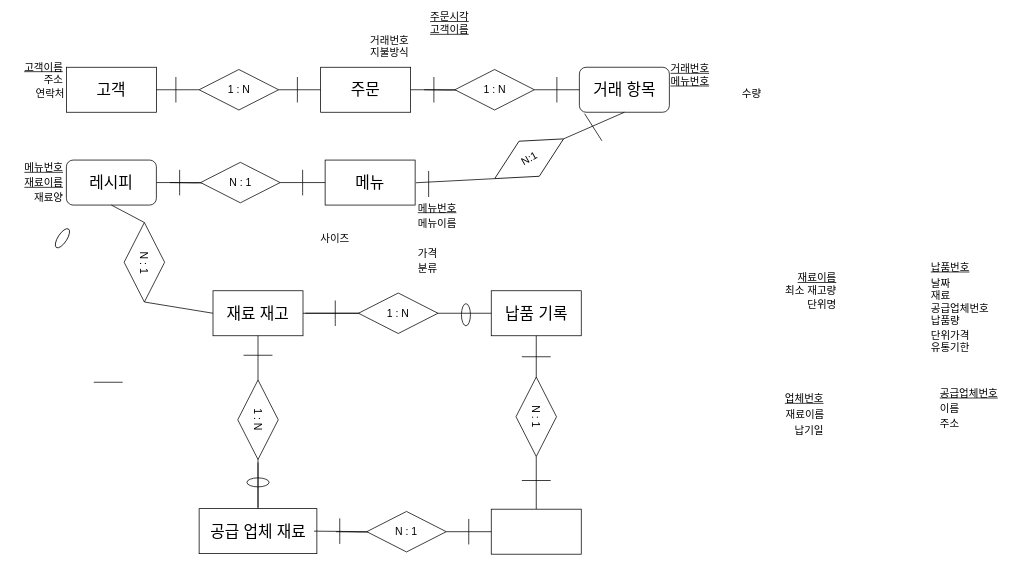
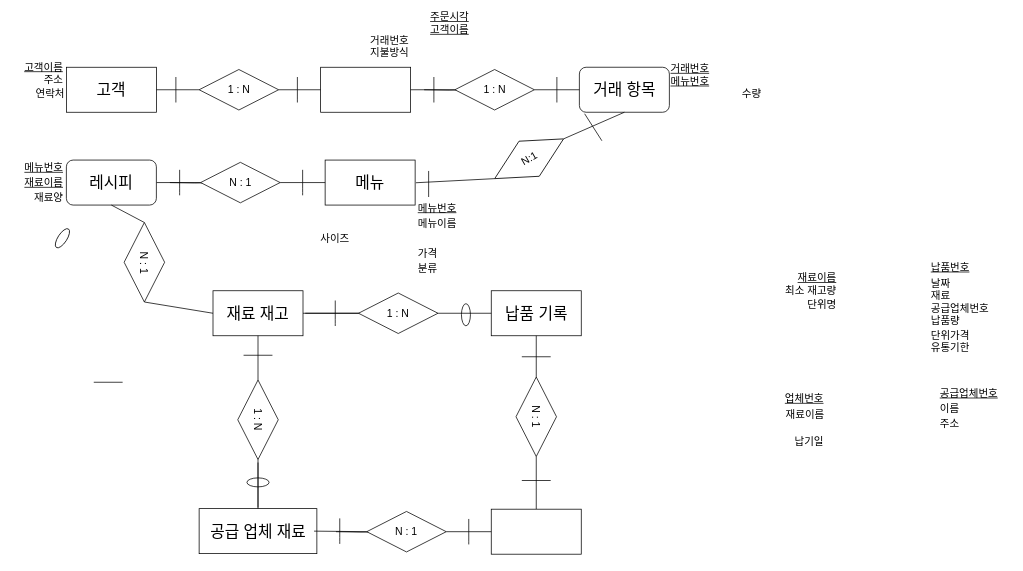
(366, 90) -> none
(803, 430) -> (803, 441)
